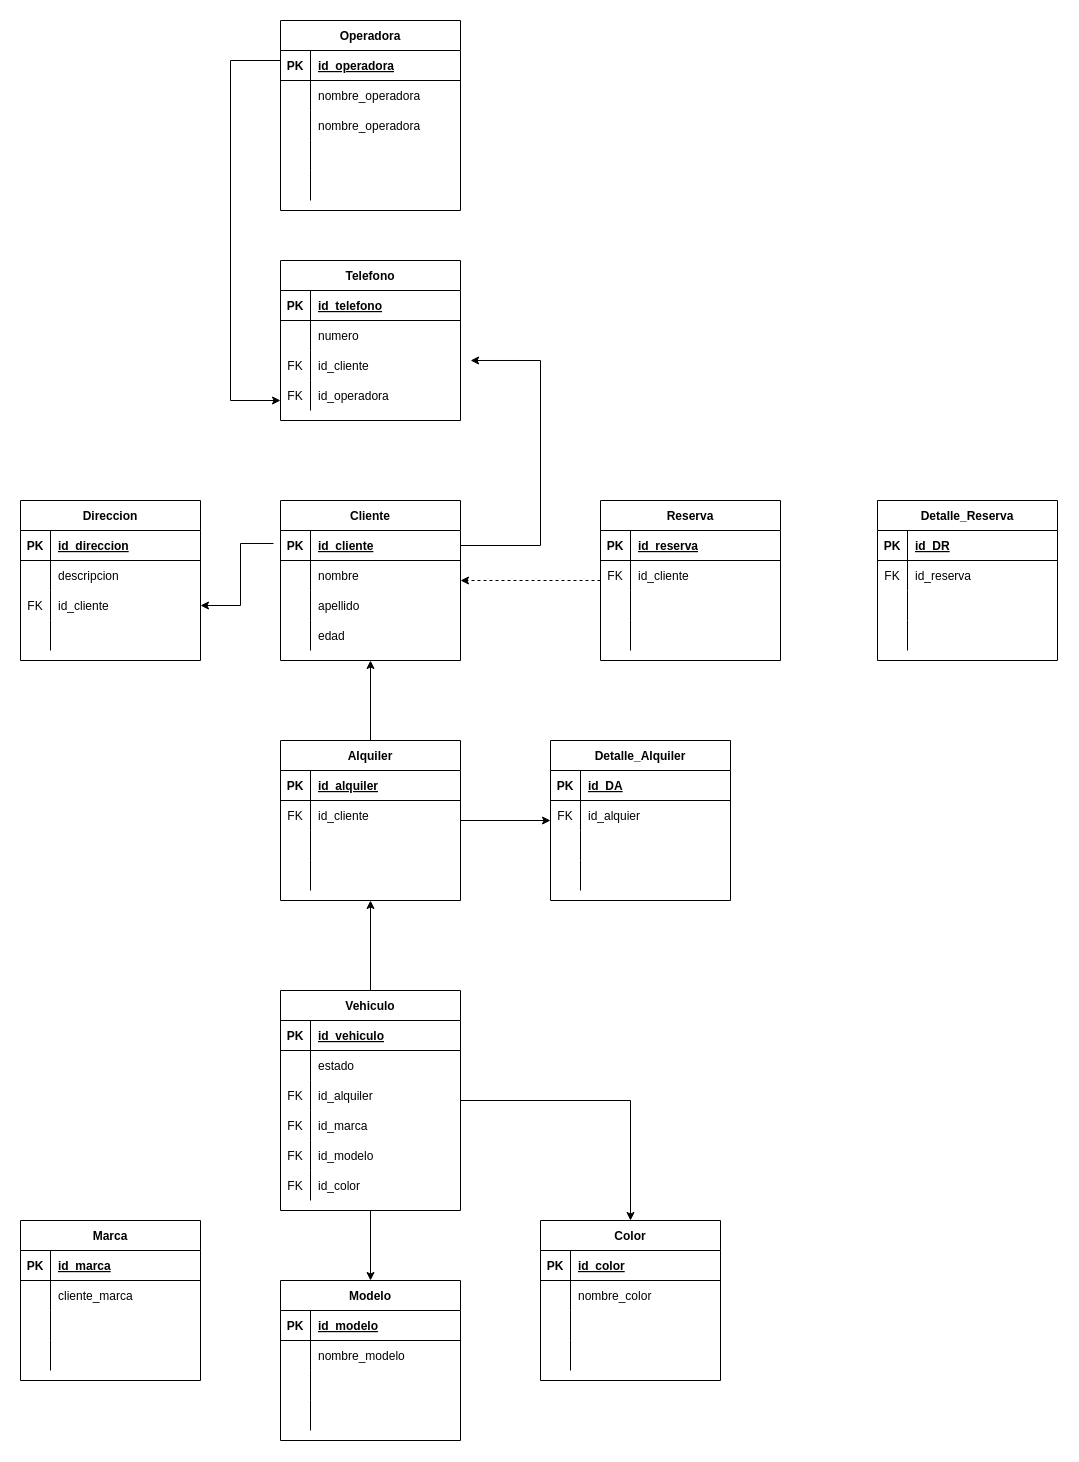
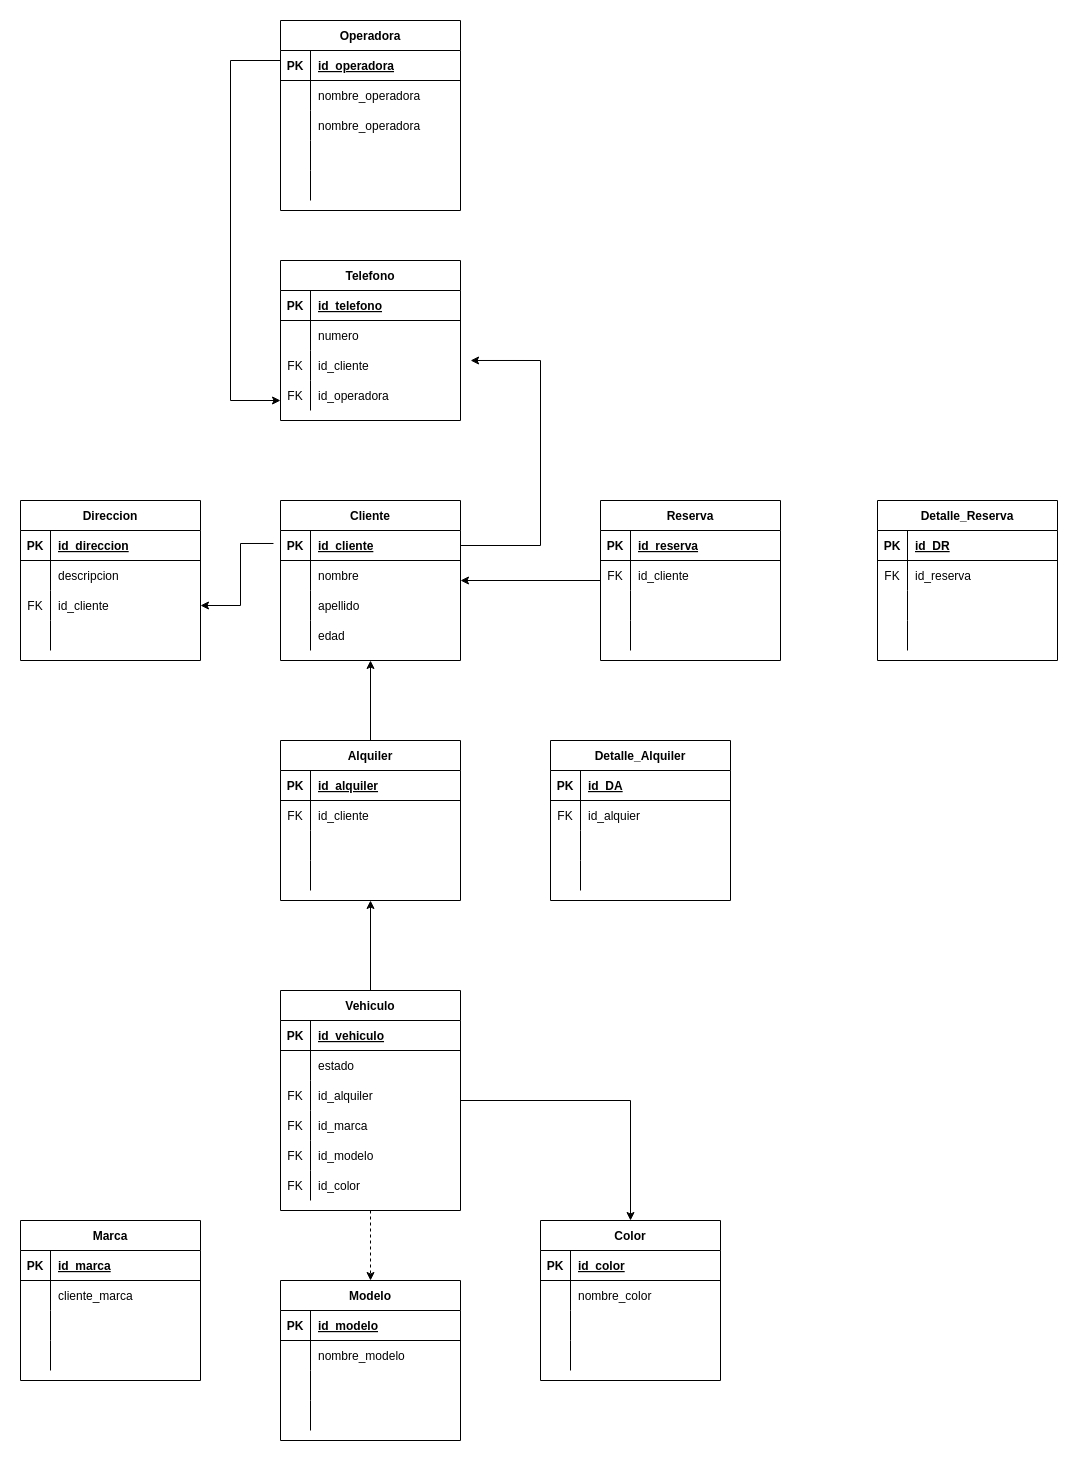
(533, 581) -> (533, 581)
(503, 821) -> none
(371, 1242) -> (371, 1242)
